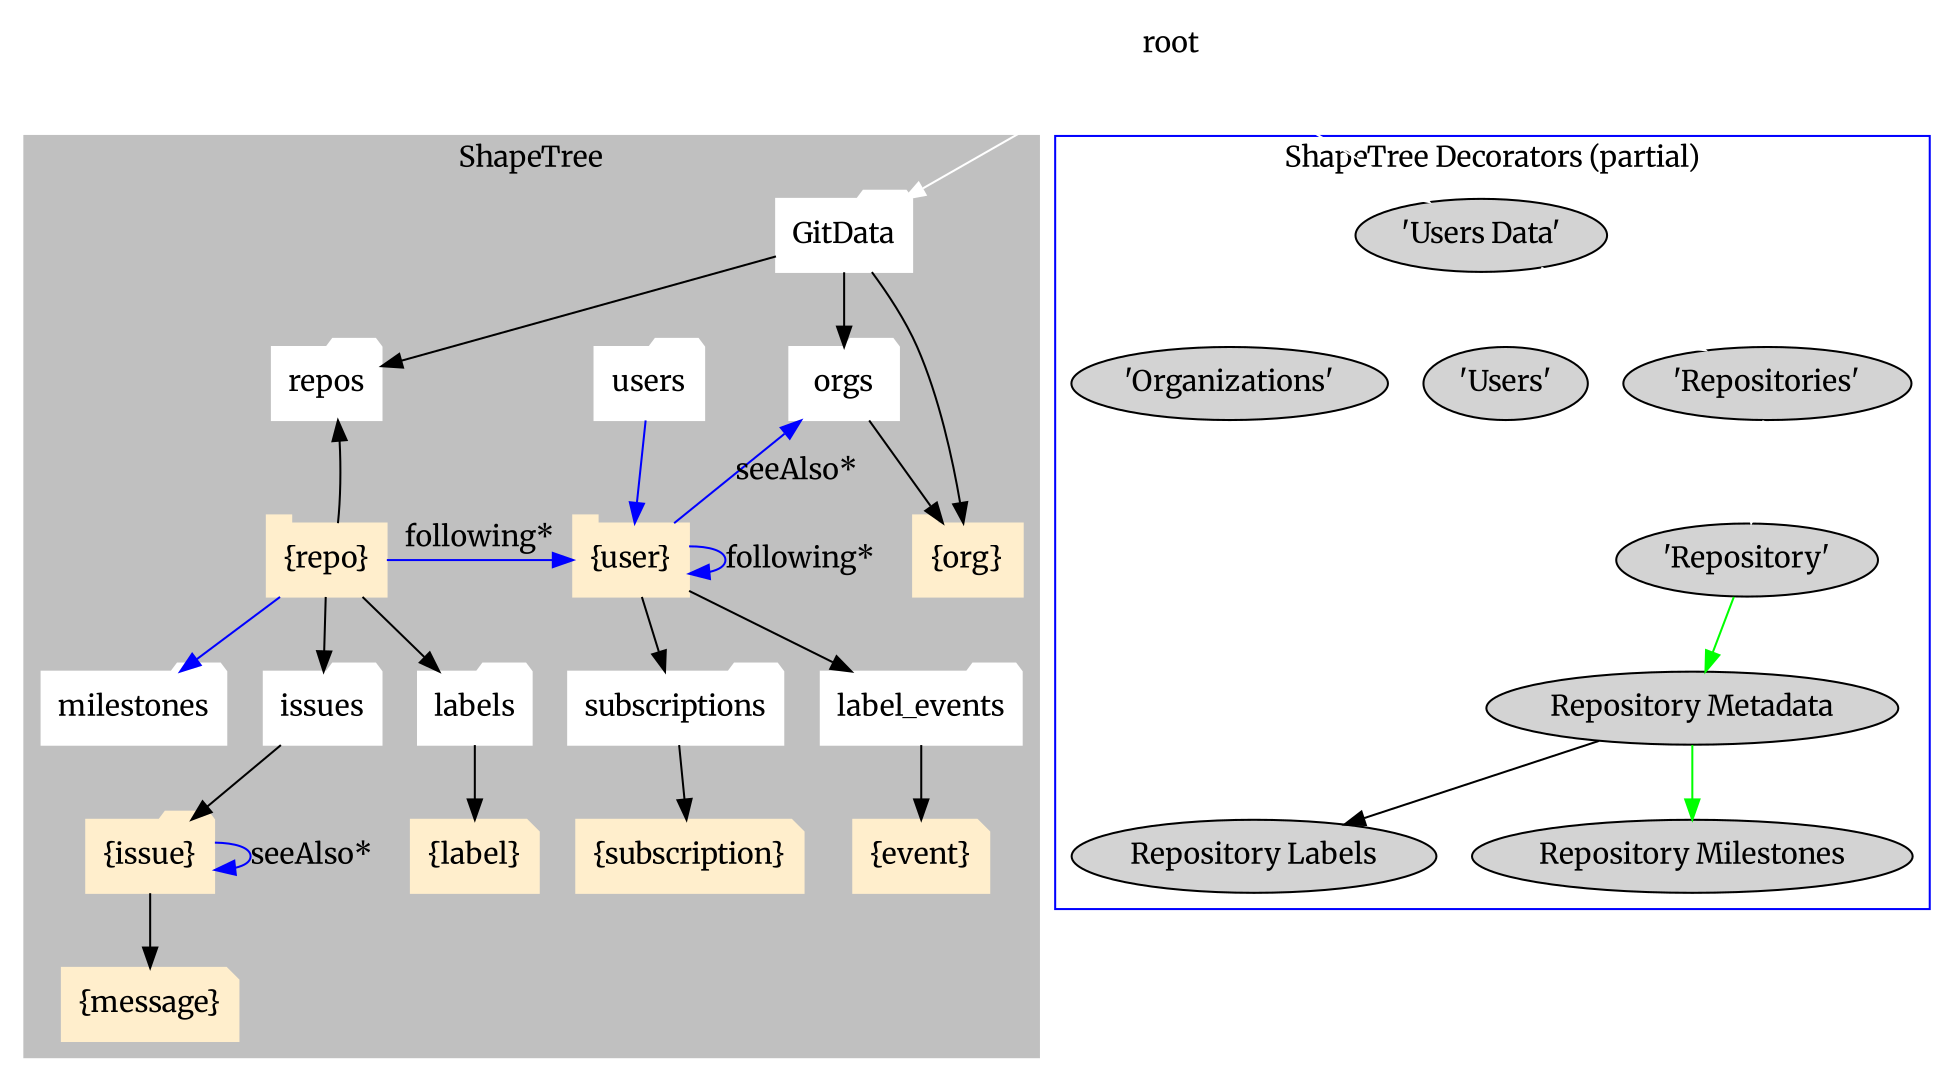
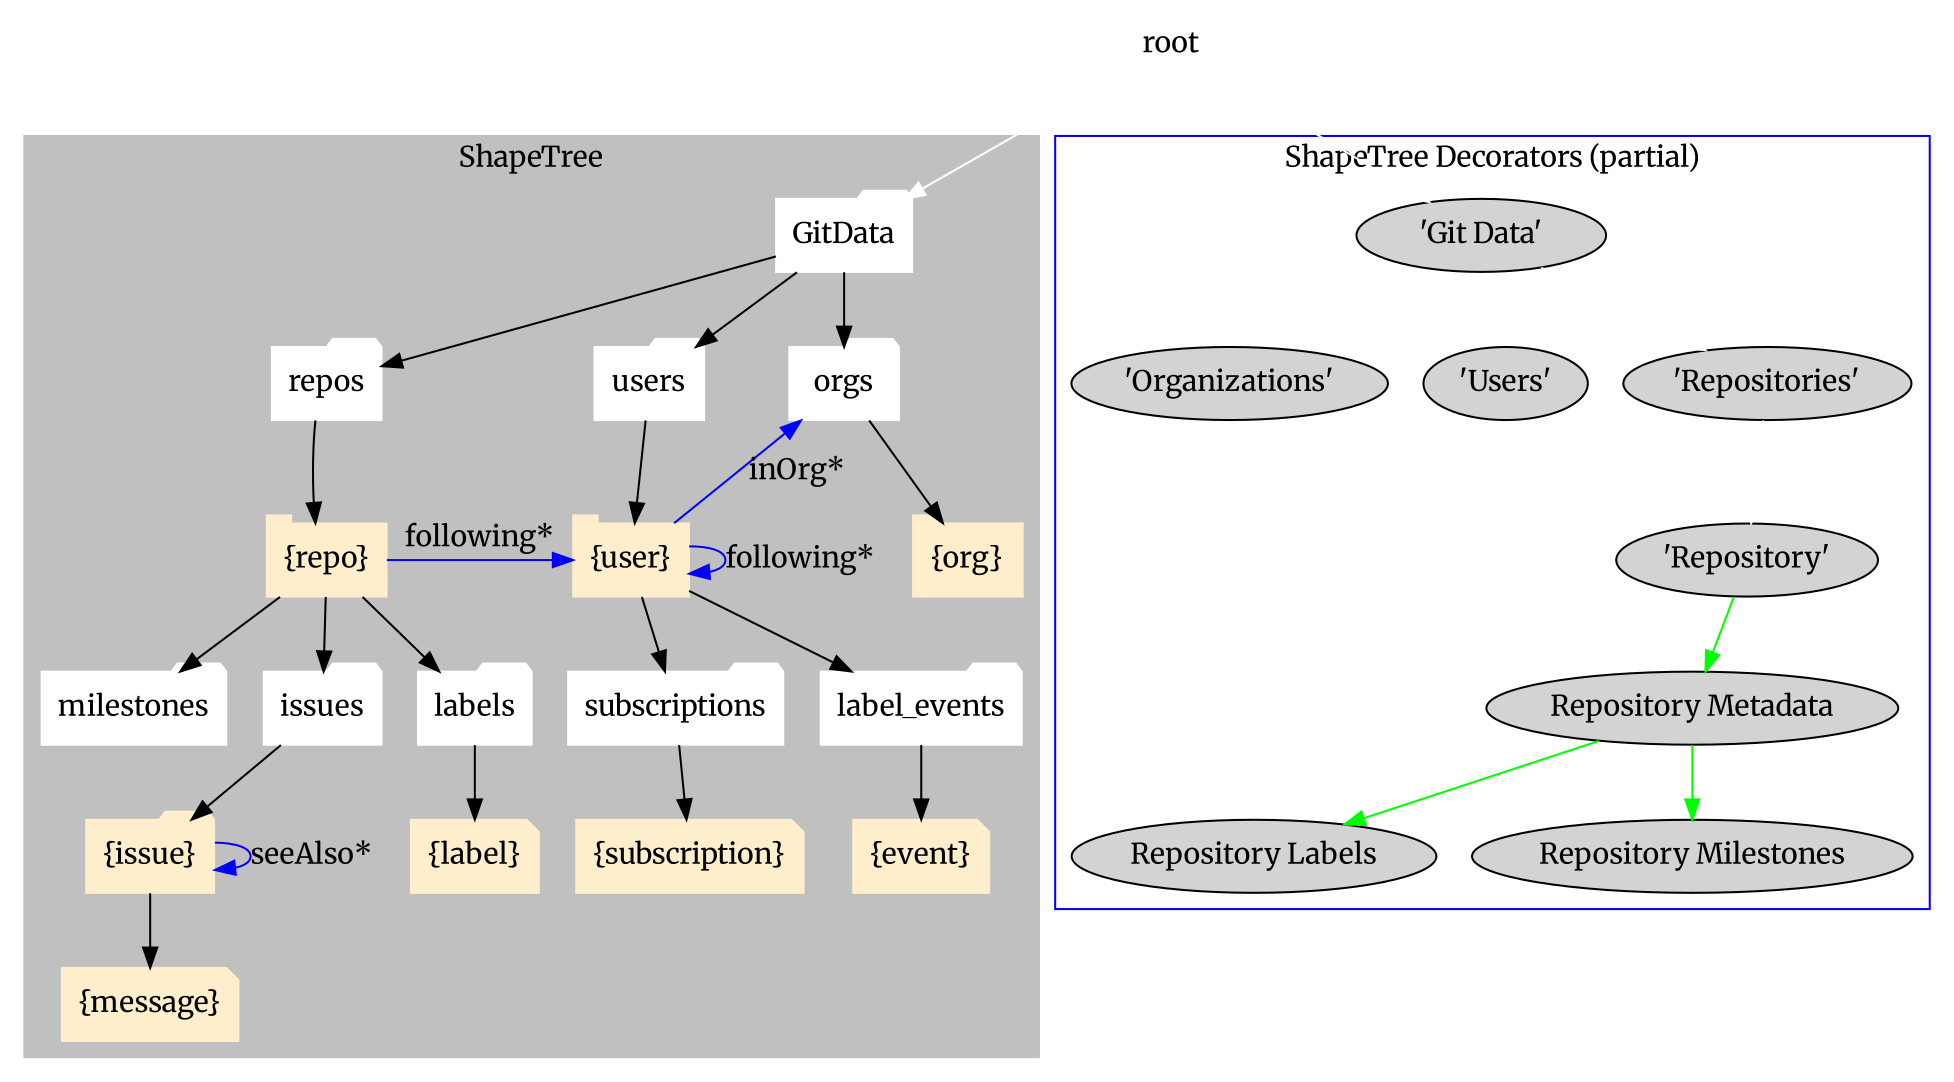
(1481, 235) -> (1481, 235)
(930, 382) -> (755, 304)
(641, 462) -> (641, 462)
(797, 472) -> (797, 472)
(340, 482) -> (313, 462)
(238, 628) -> (238, 628)
(1482, 780) -> (1482, 780)
